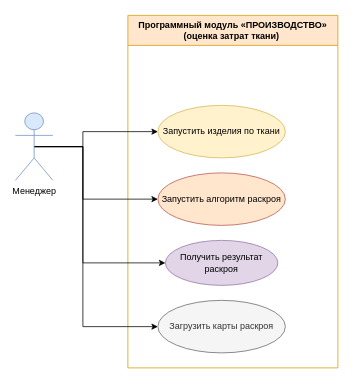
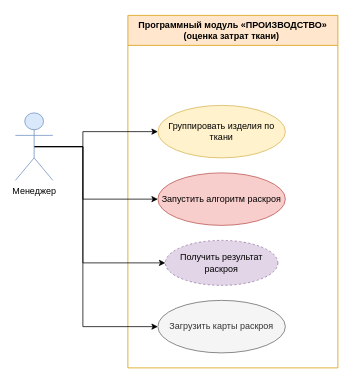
(222, 132) -> (222, 132)
(222, 199) -> (222, 199)
(222, 263) -> (222, 263)
